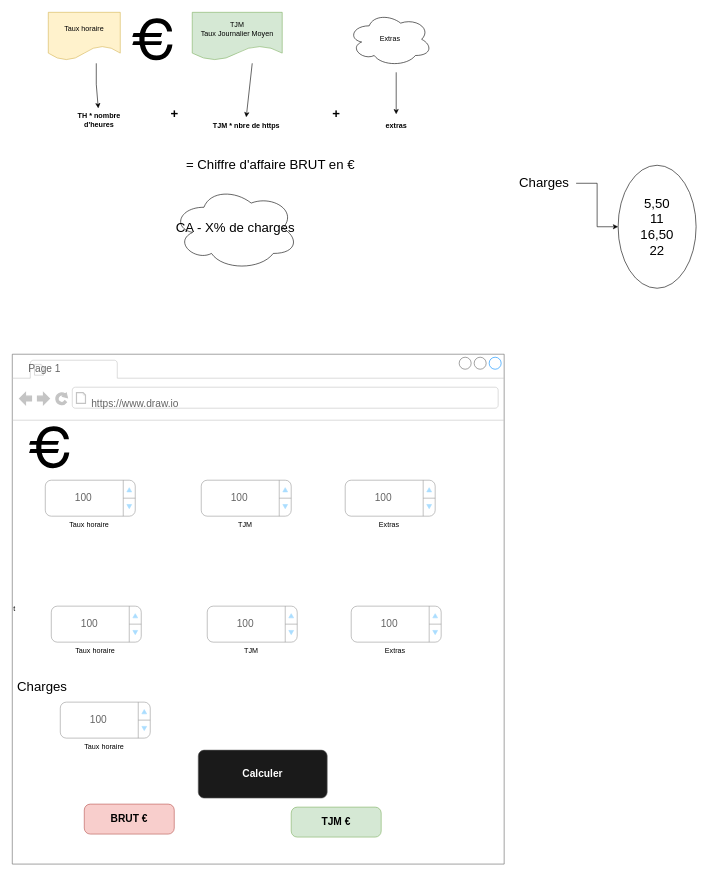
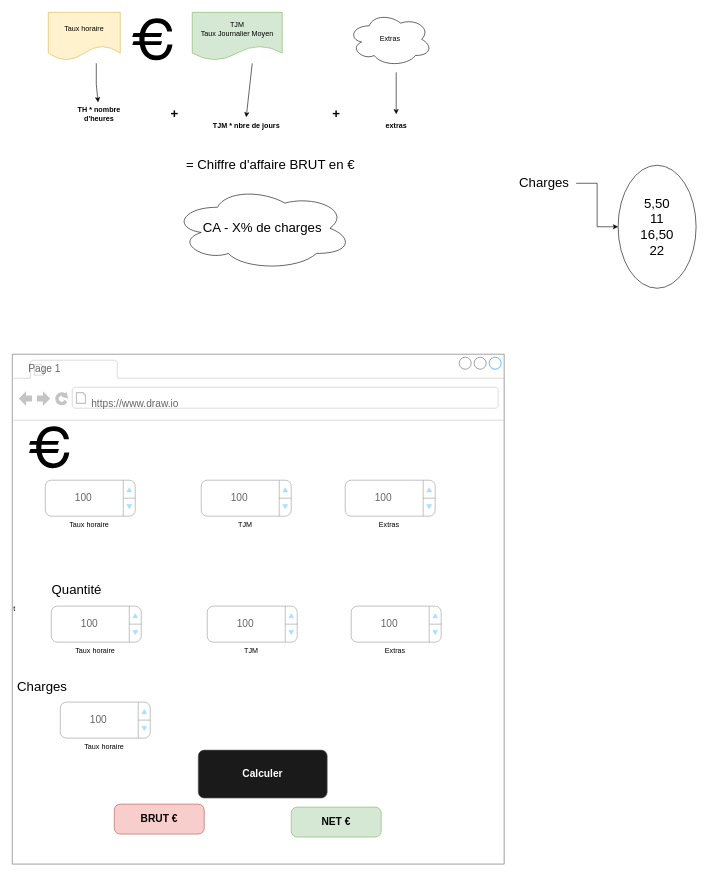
(99, 120) -> (99, 114)
(247, 126) -> (247, 126)
(236, 228) -> (263, 228)
none -> (77, 590)
(129, 819) -> (159, 819)
(336, 822) -> (336, 822)
